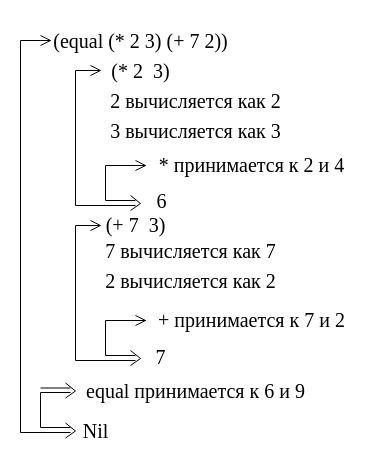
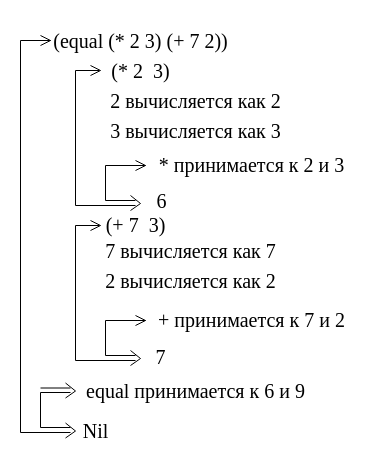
(252, 165) -> (252, 165)
